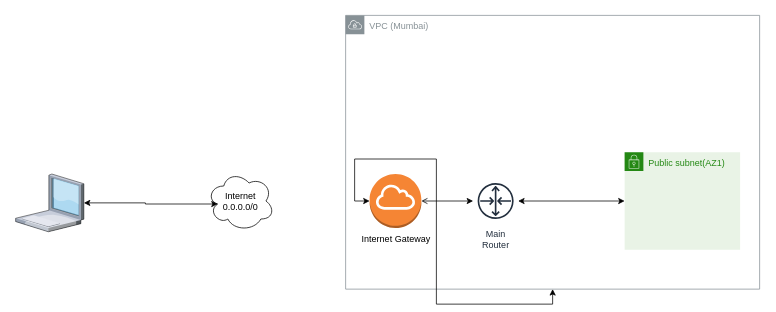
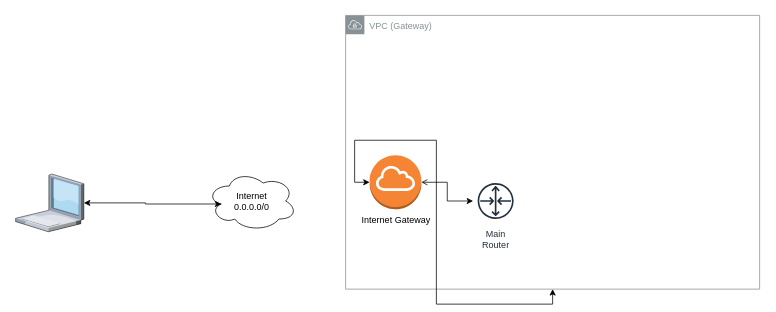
(397, 26) -> (401, 26)
(240, 201) -> (252, 201)
(395, 201) -> (395, 182)
(618, 201) -> none
(682, 201) -> none
